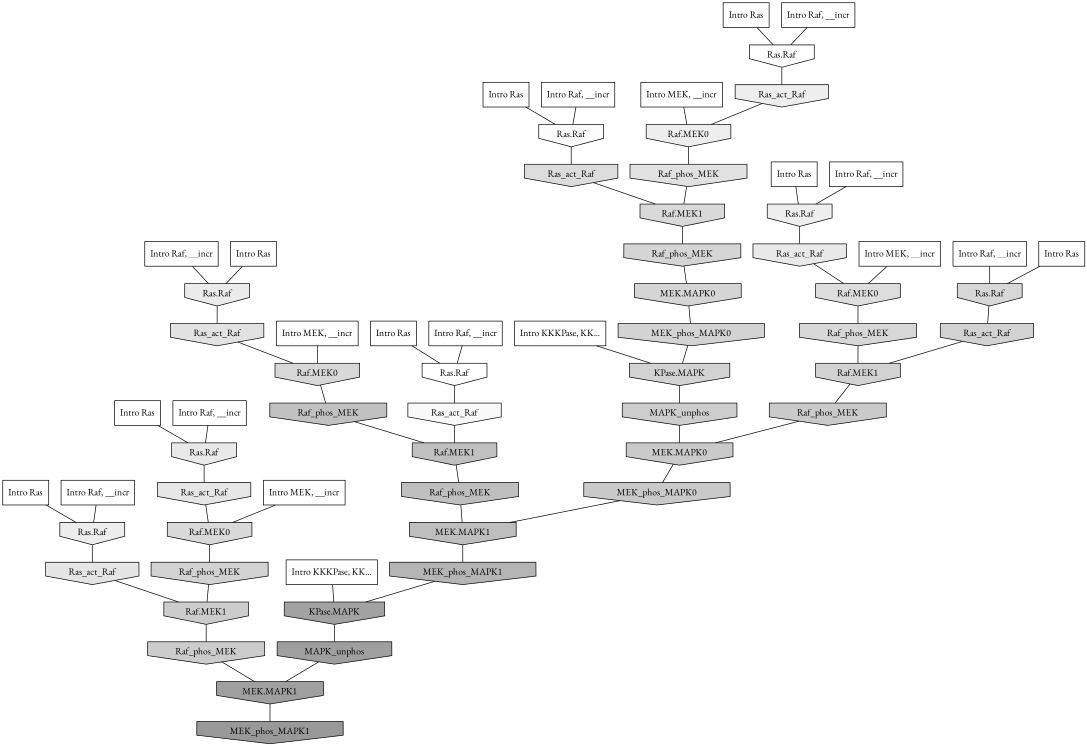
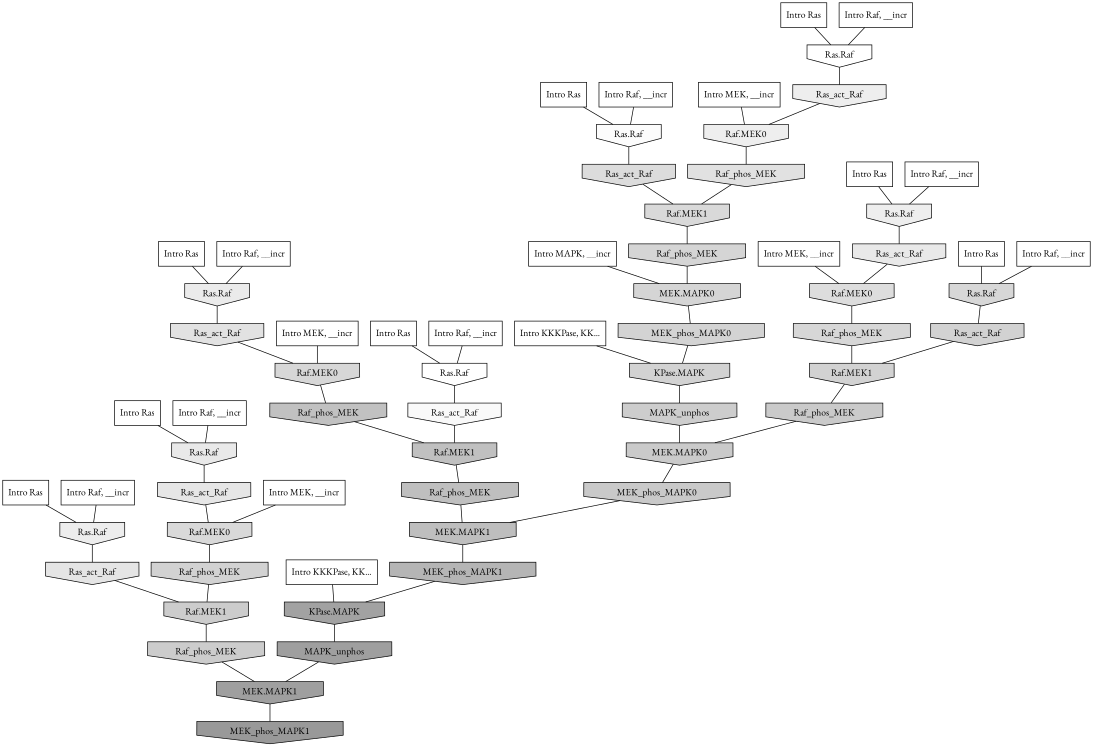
none -> (573, 254)
